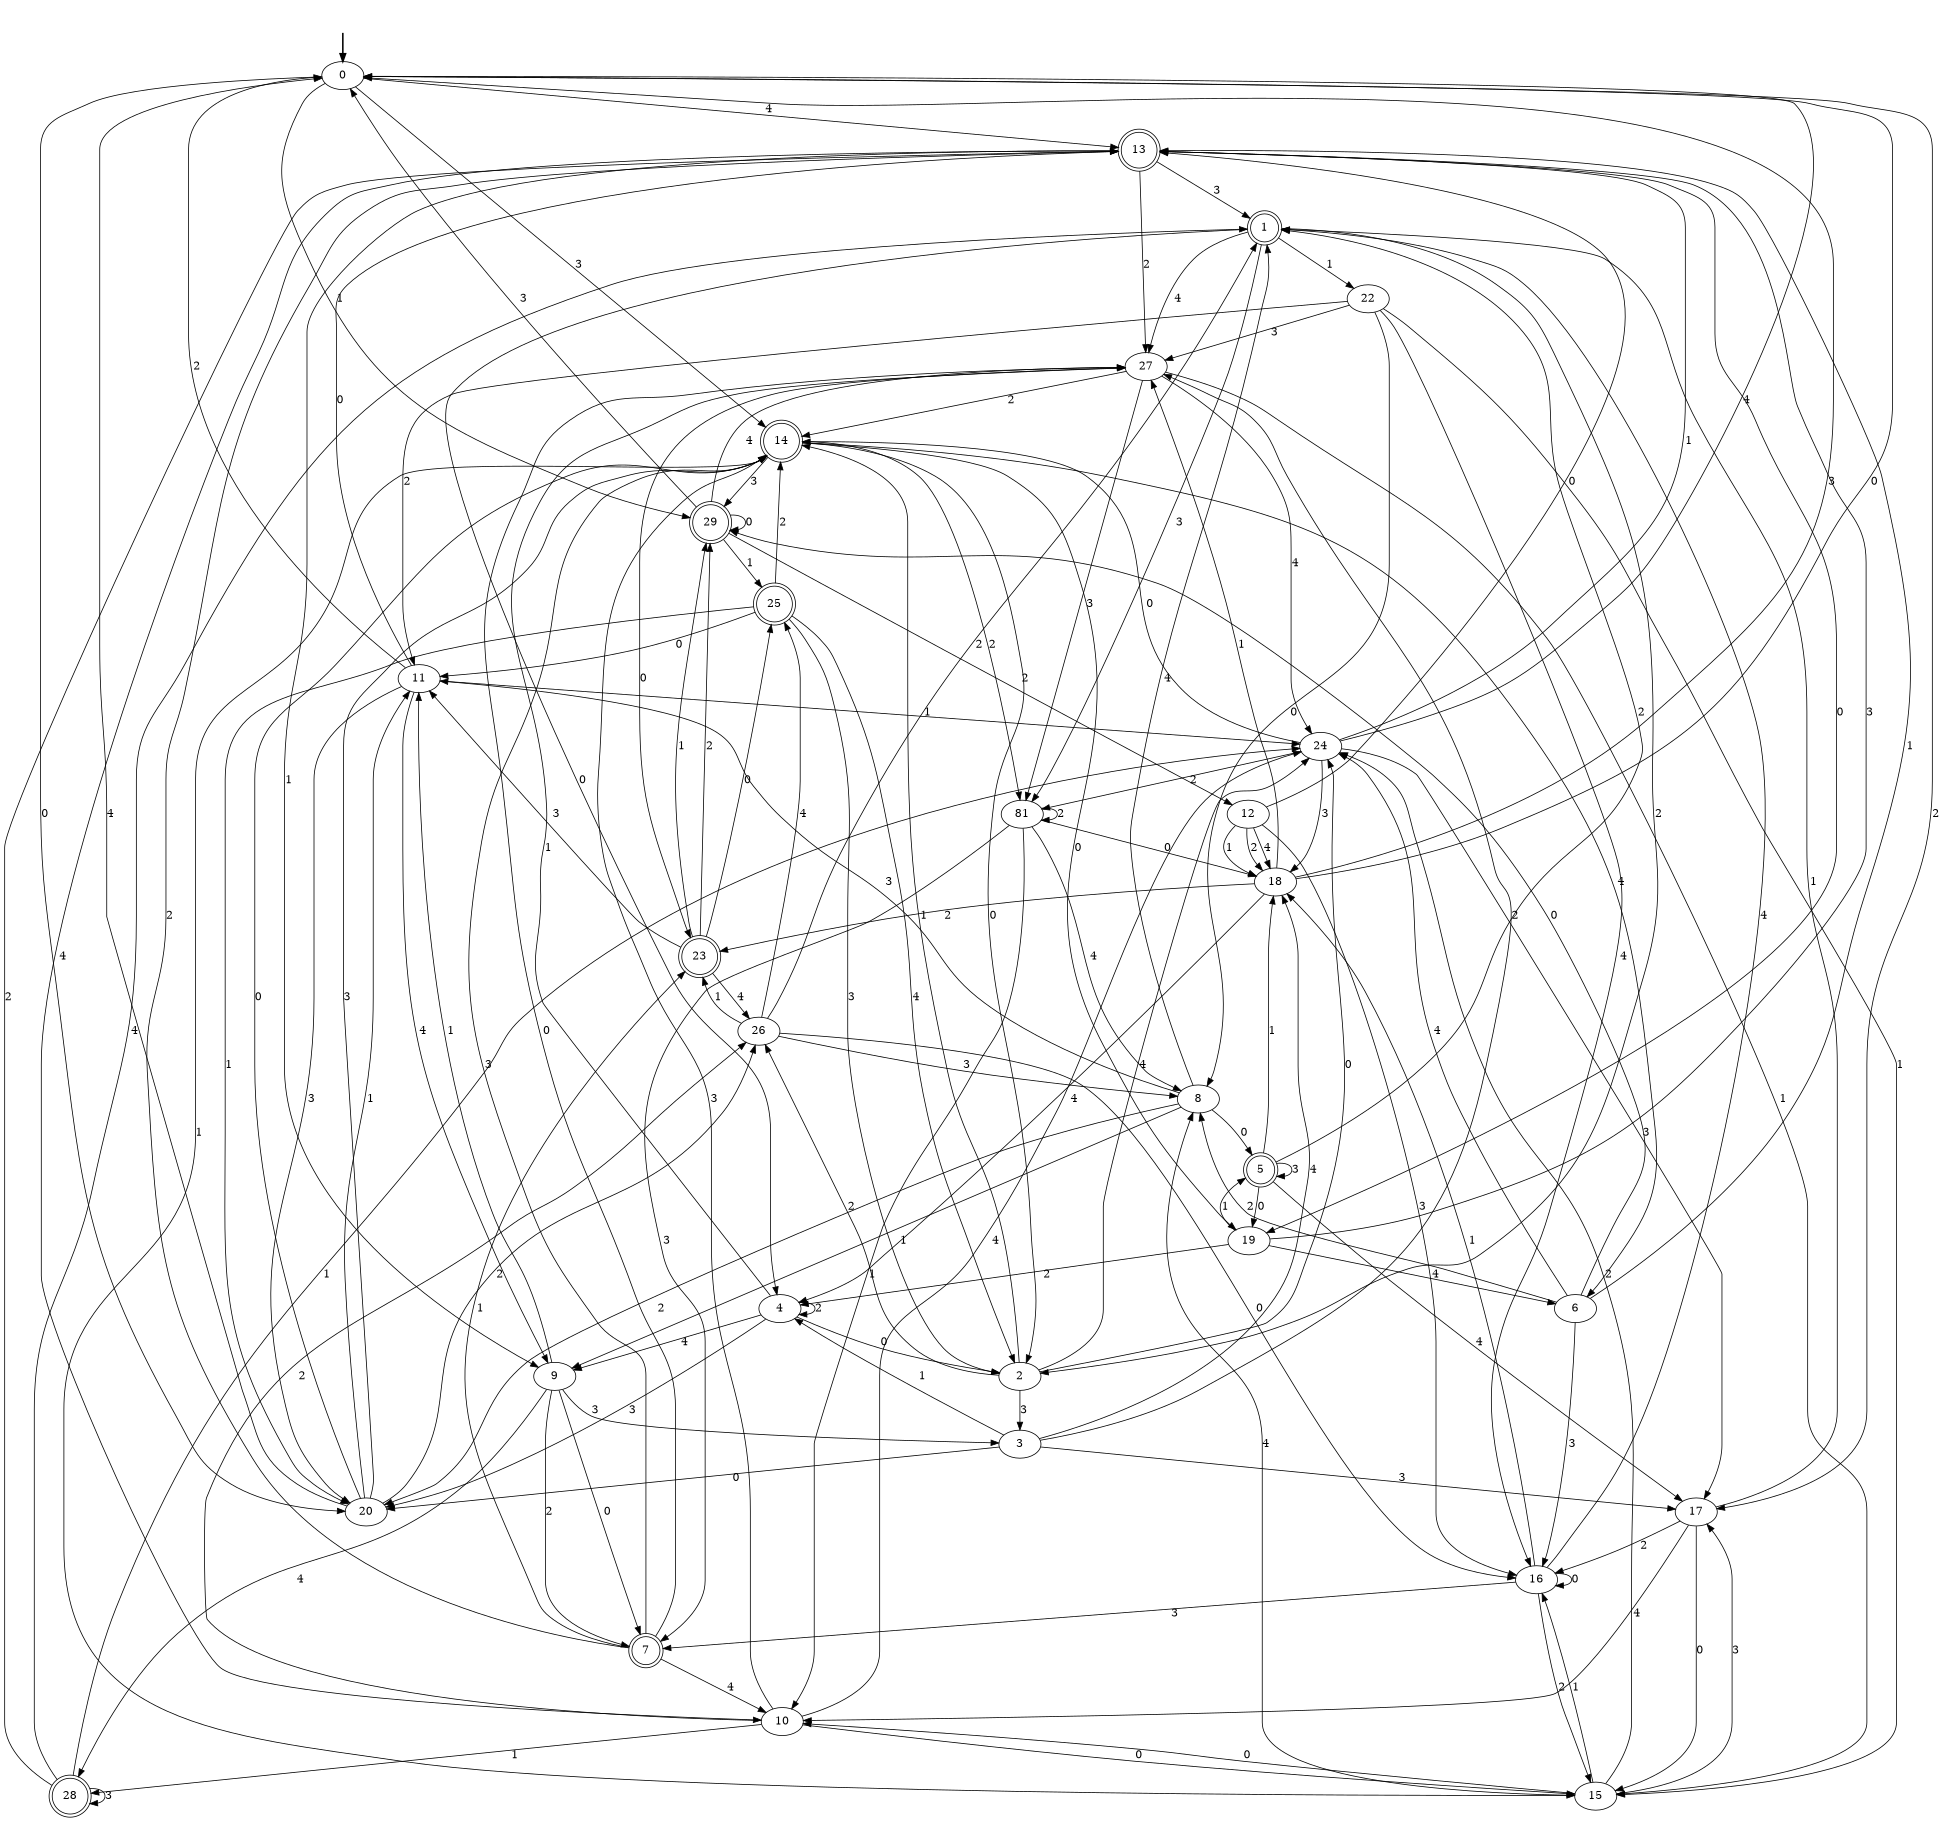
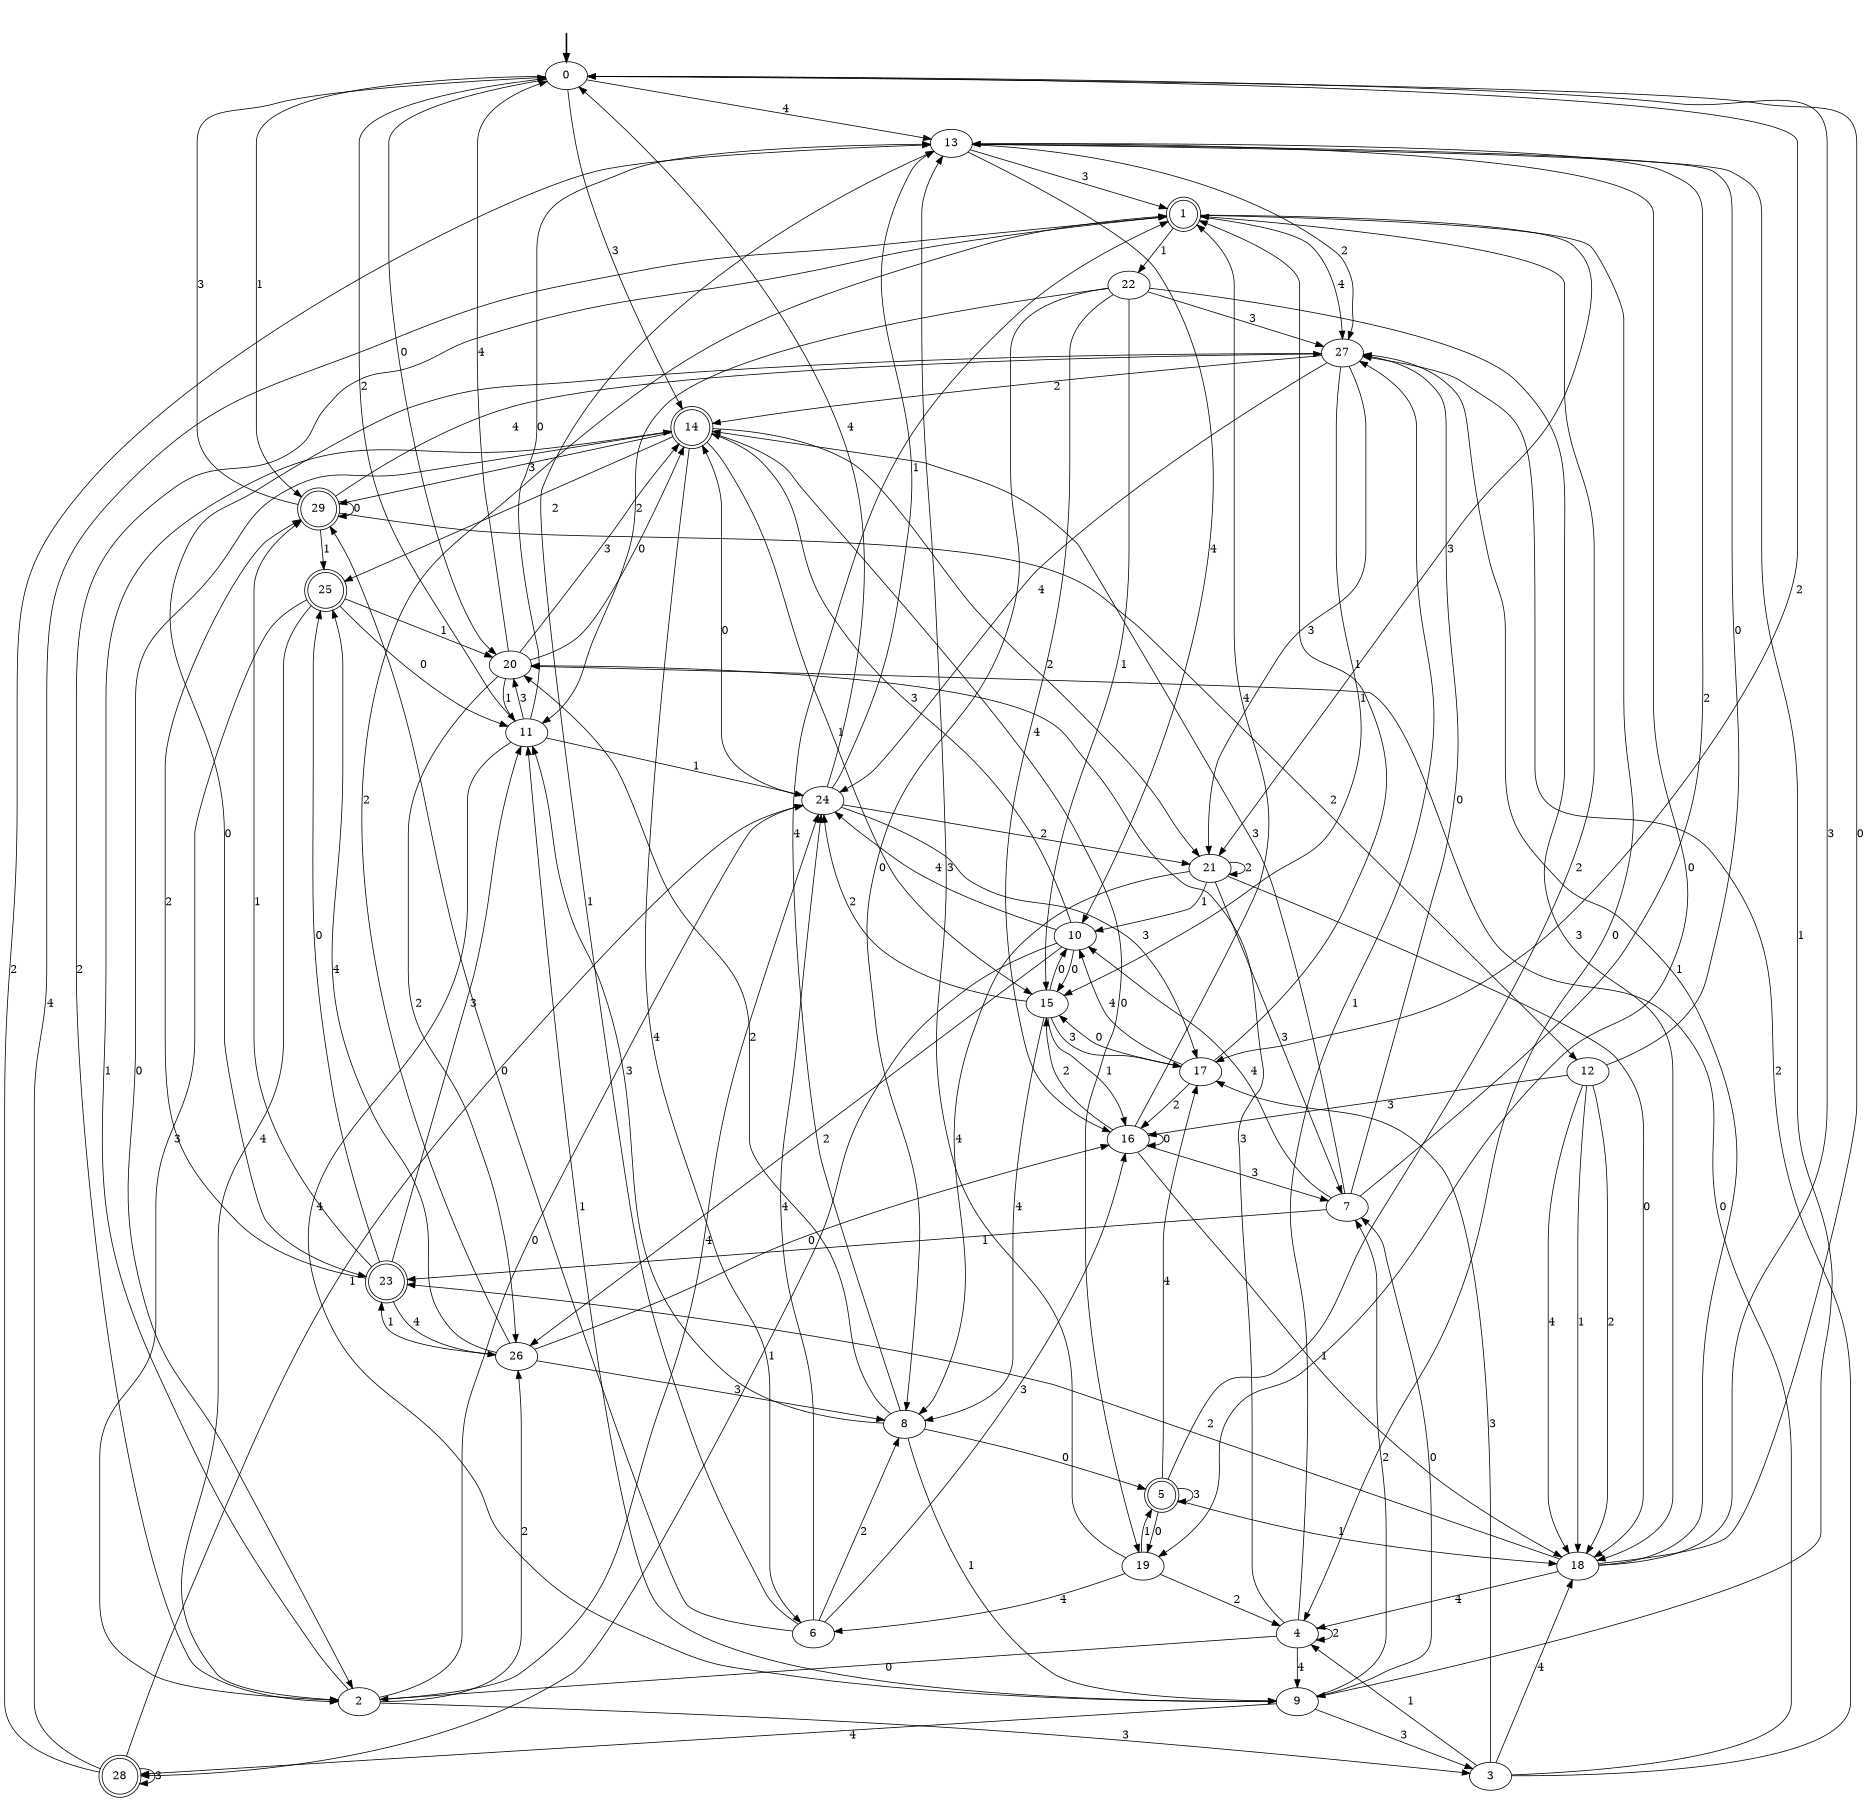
(1139, 150) -> (951, 143)
(778, 527) -> (512, 507)
(1022, 814) -> (1210, 868)
(1319, 817) -> (1557, 815)
(646, 1651) -> (1347, 1207)
